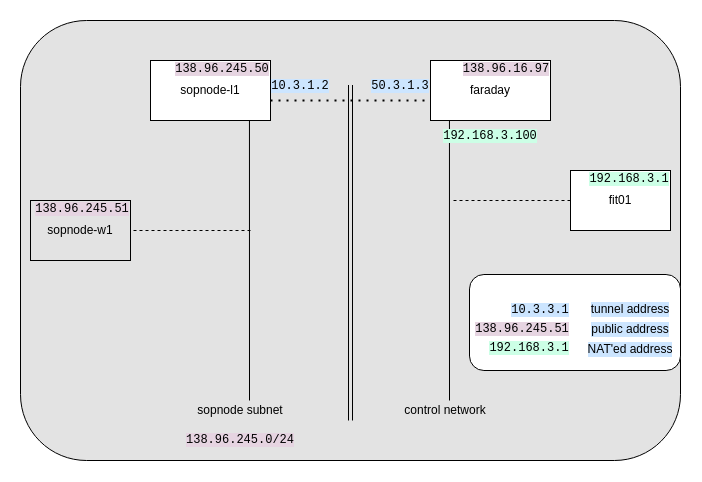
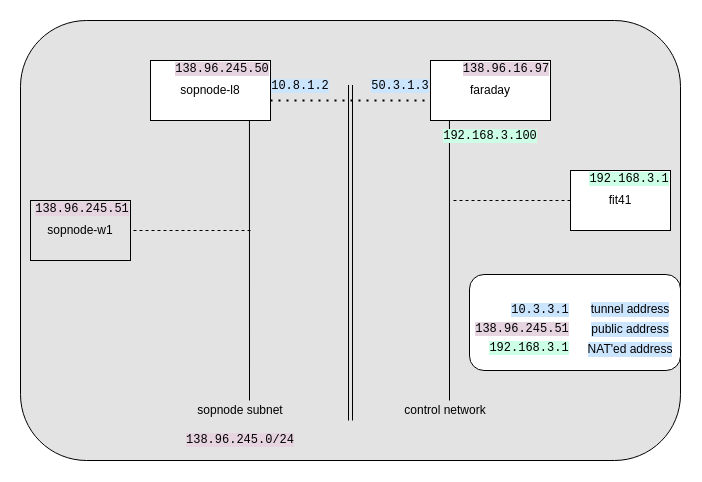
(301, 86) -> (301, 86)
(211, 91) -> (211, 91)
(621, 201) -> (621, 201)
